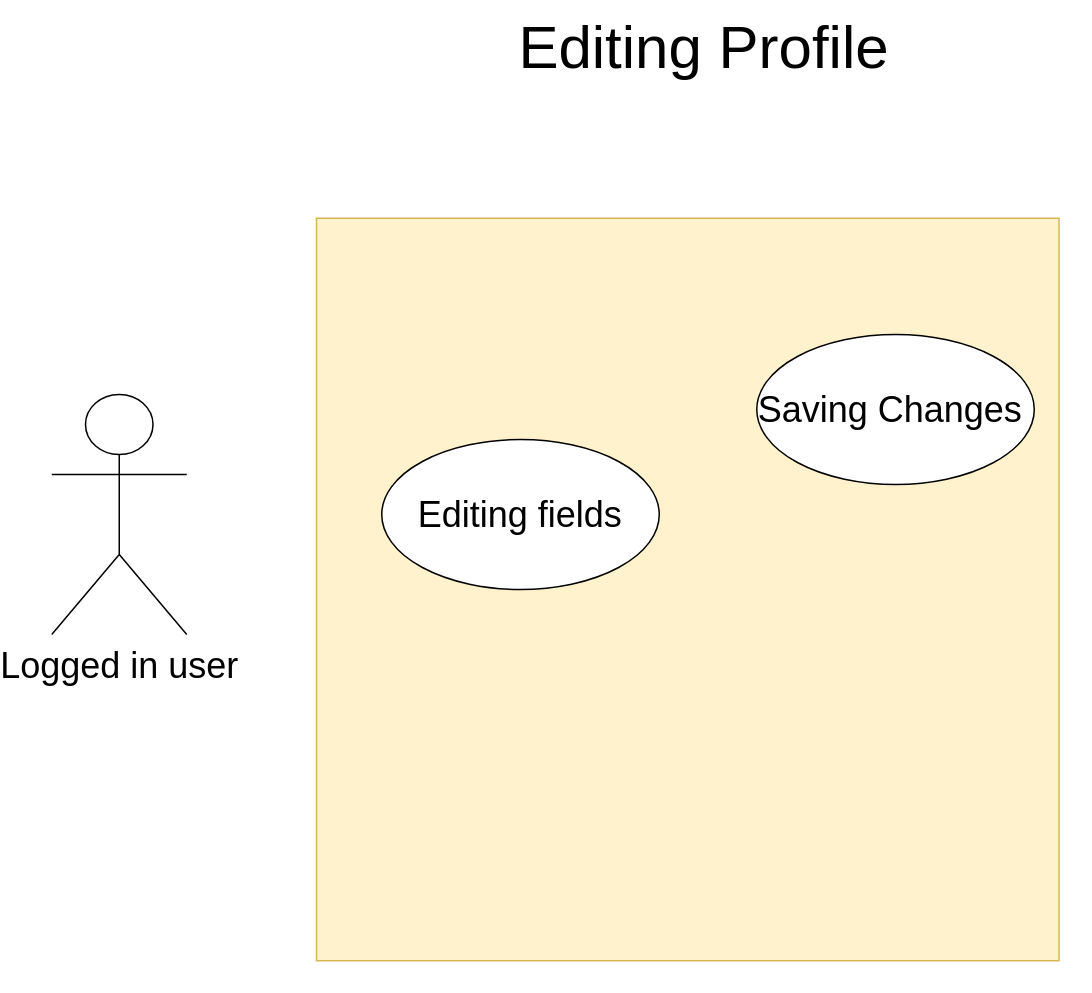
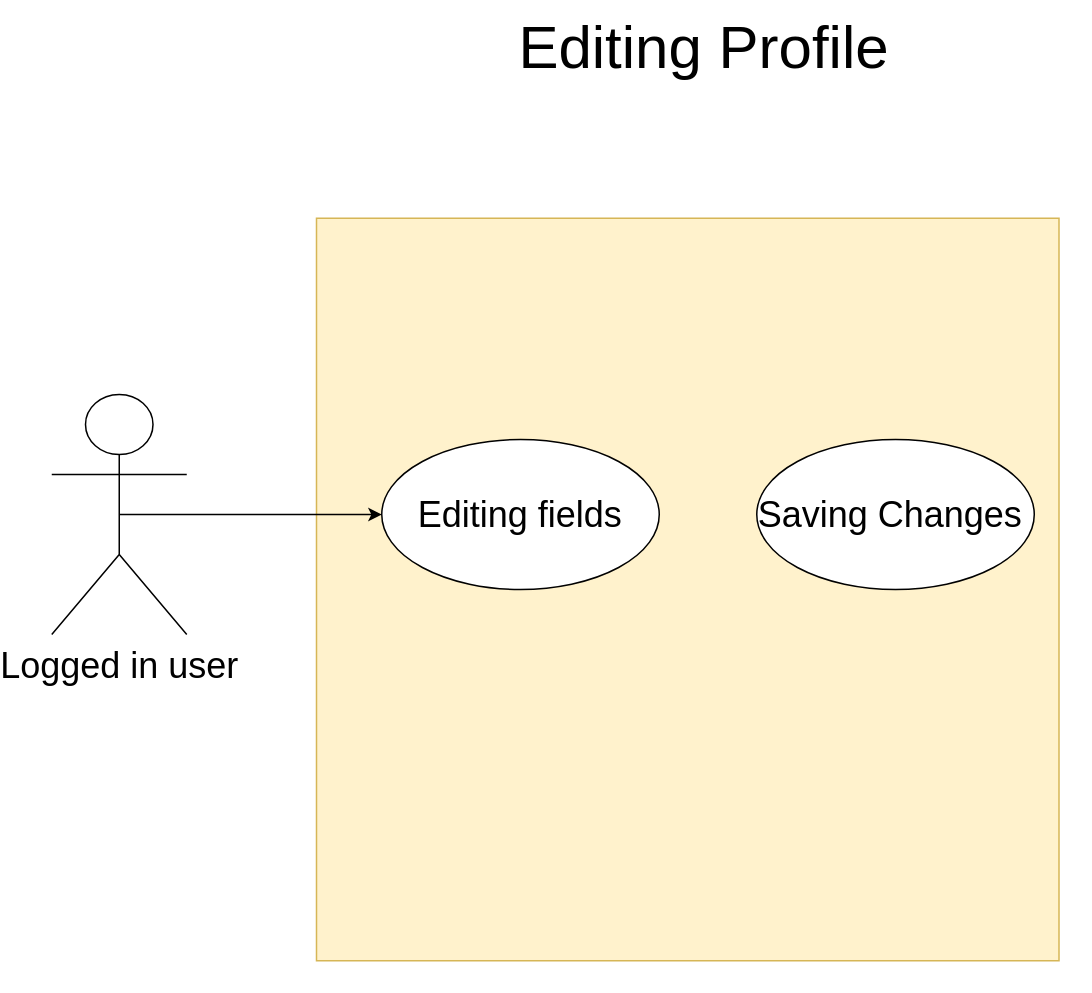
(896, 410) -> (896, 515)
none -> (247, 515)
